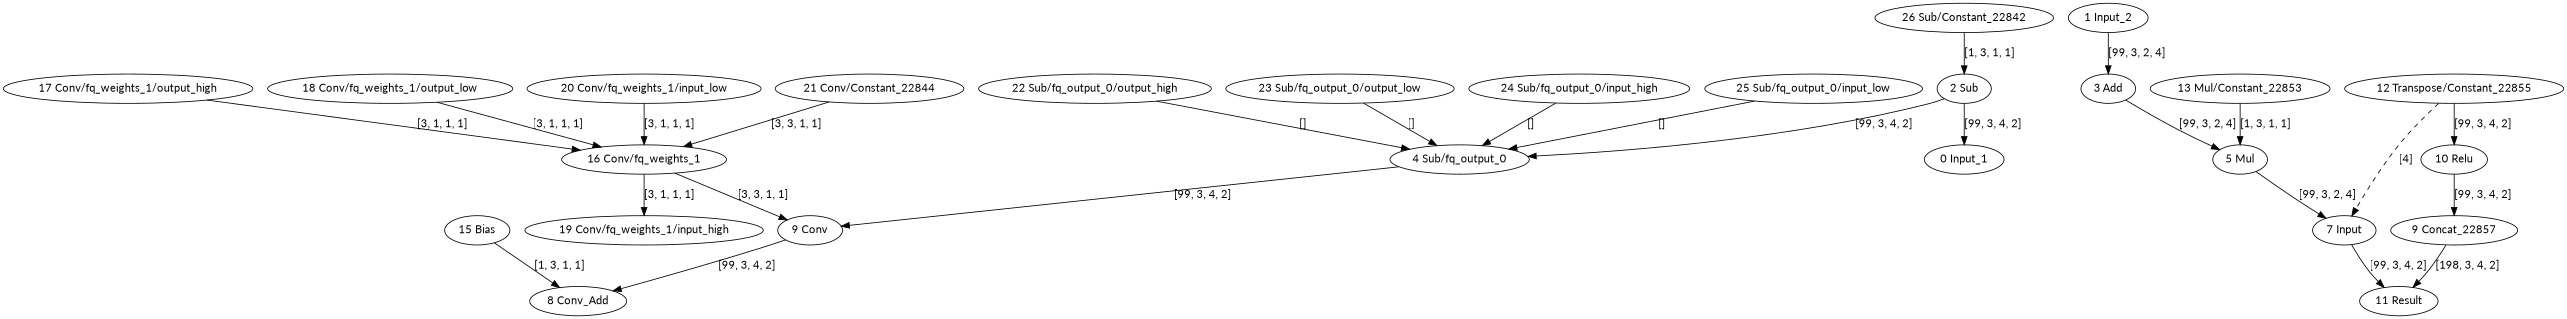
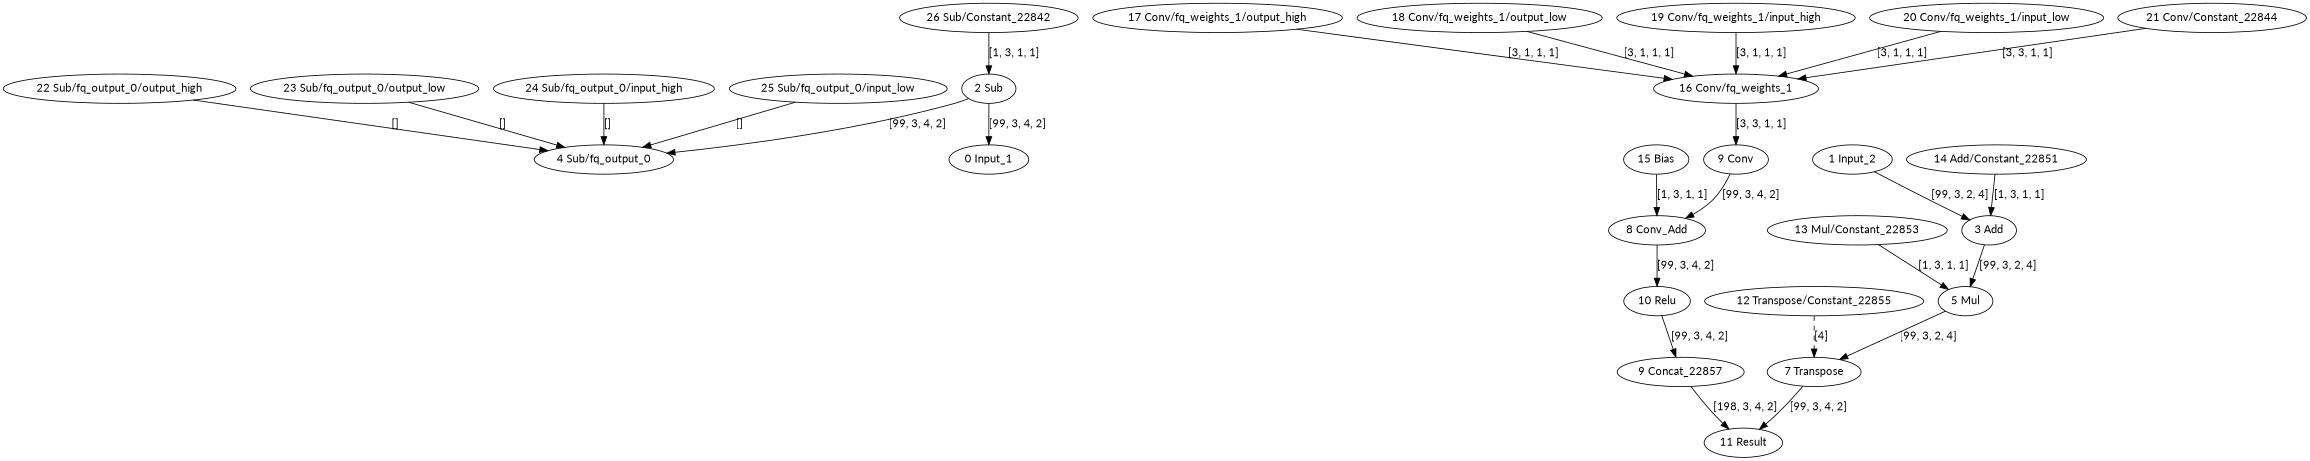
(2454, 120) -> (1657, 262)
none -> (1996, 160)
(644, 191) -> (1736, 49)
(1124, 196) -> none
(2344, 230) -> (1814, 372)
